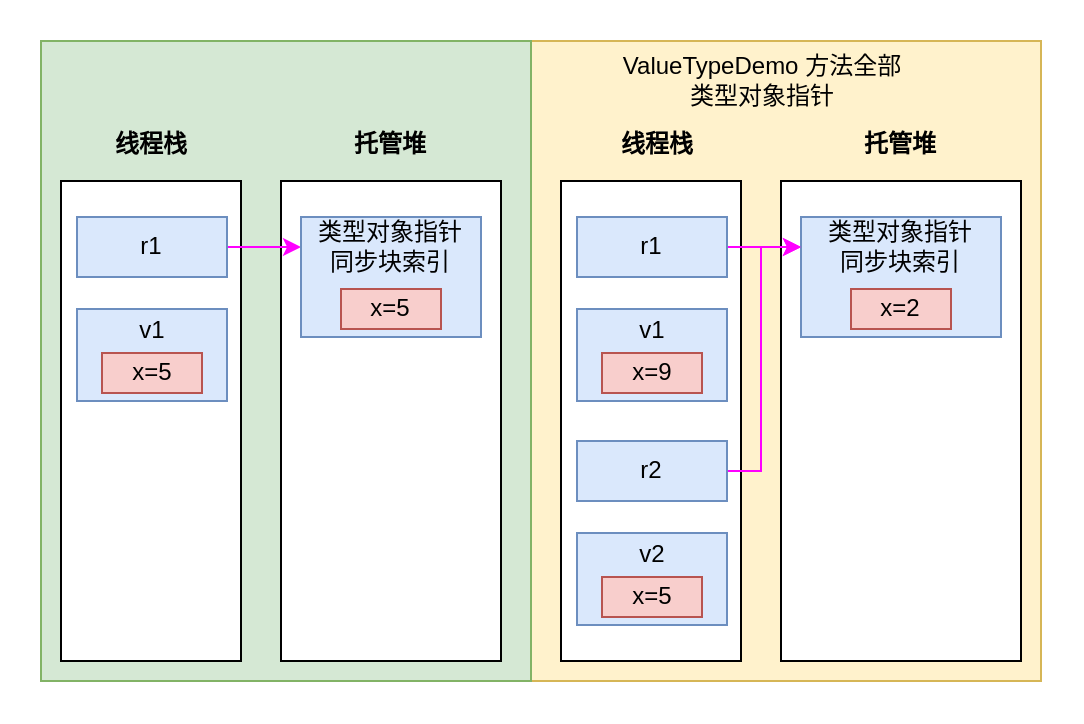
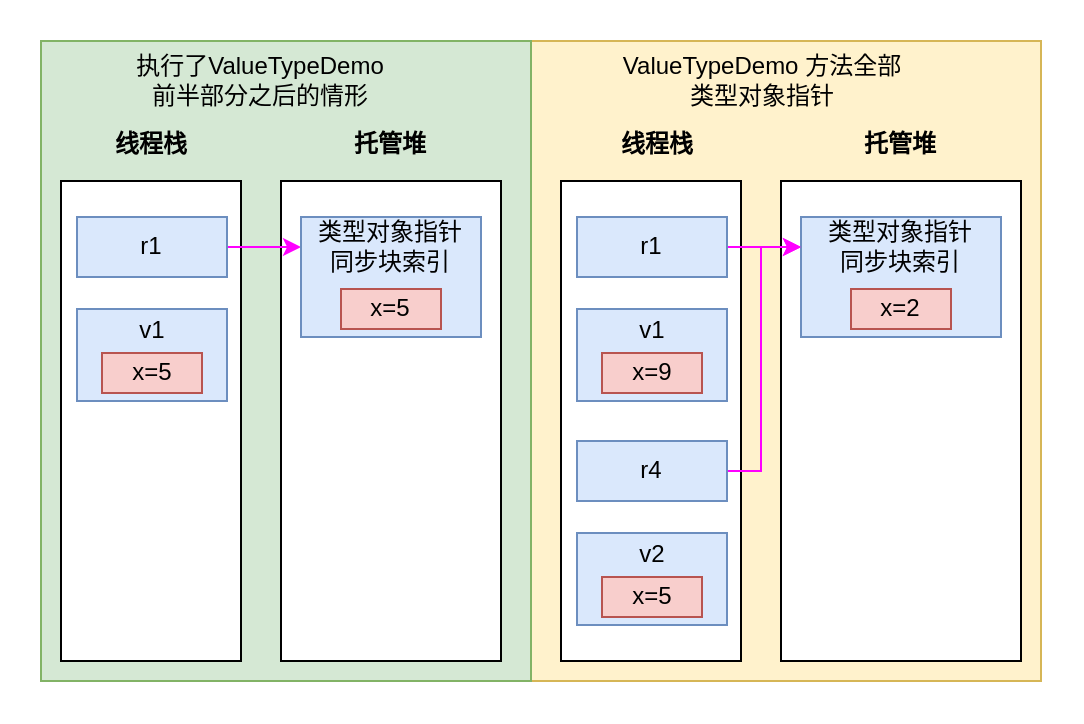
none -> (261, 81)
(652, 471) -> (652, 471)
